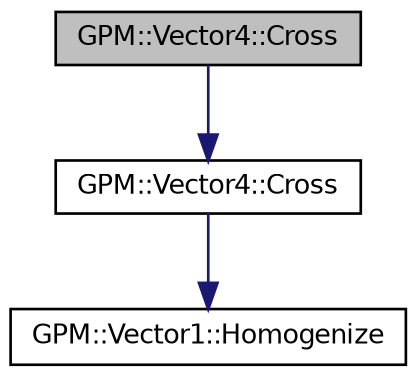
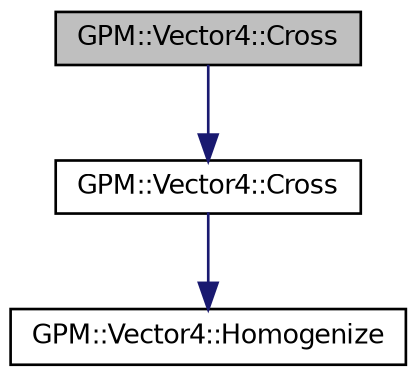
(208, 337) -> (208, 337)
